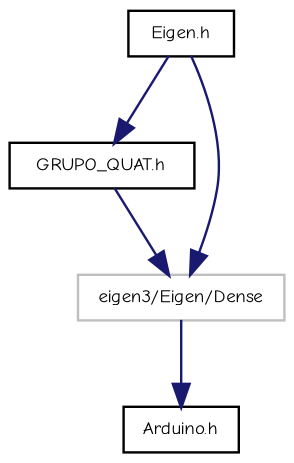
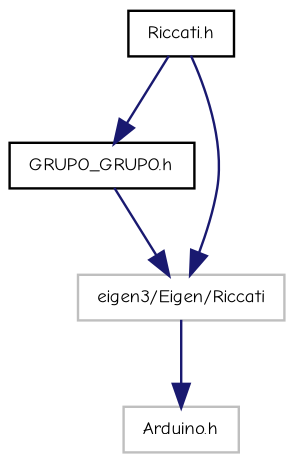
(181, 34) -> (181, 34)
(102, 166) -> (102, 166)
(181, 298) -> (181, 298)
(181, 430) -> (181, 430)
